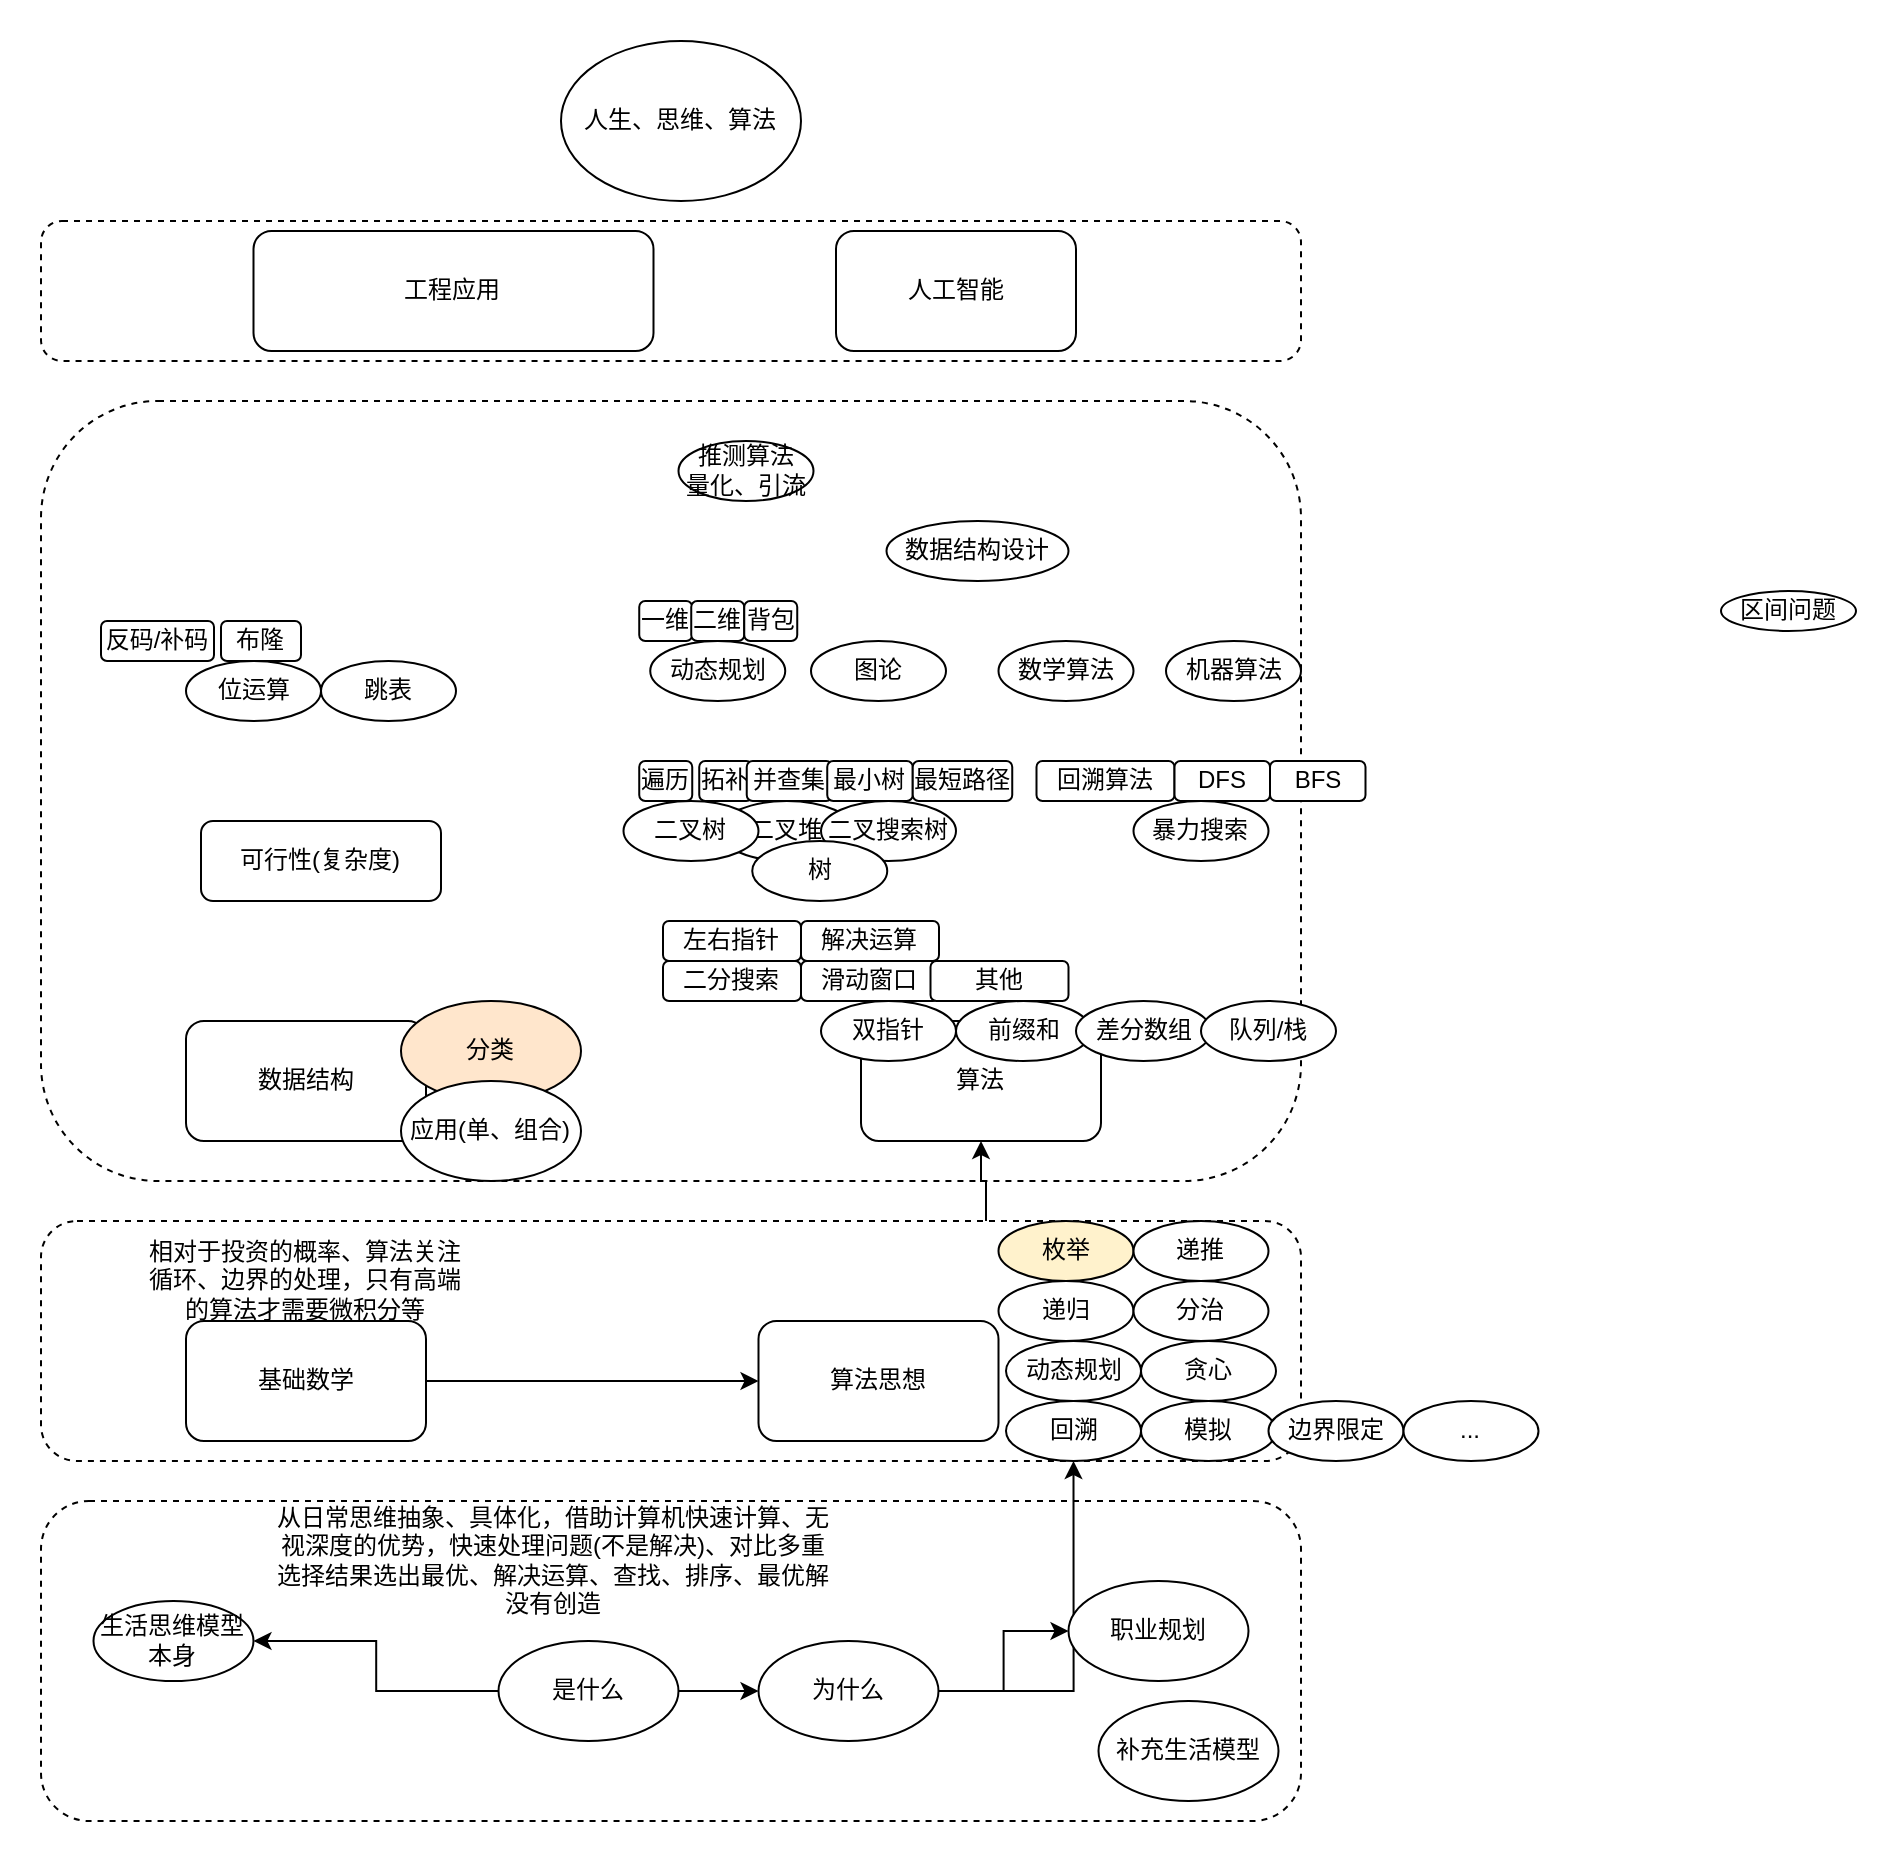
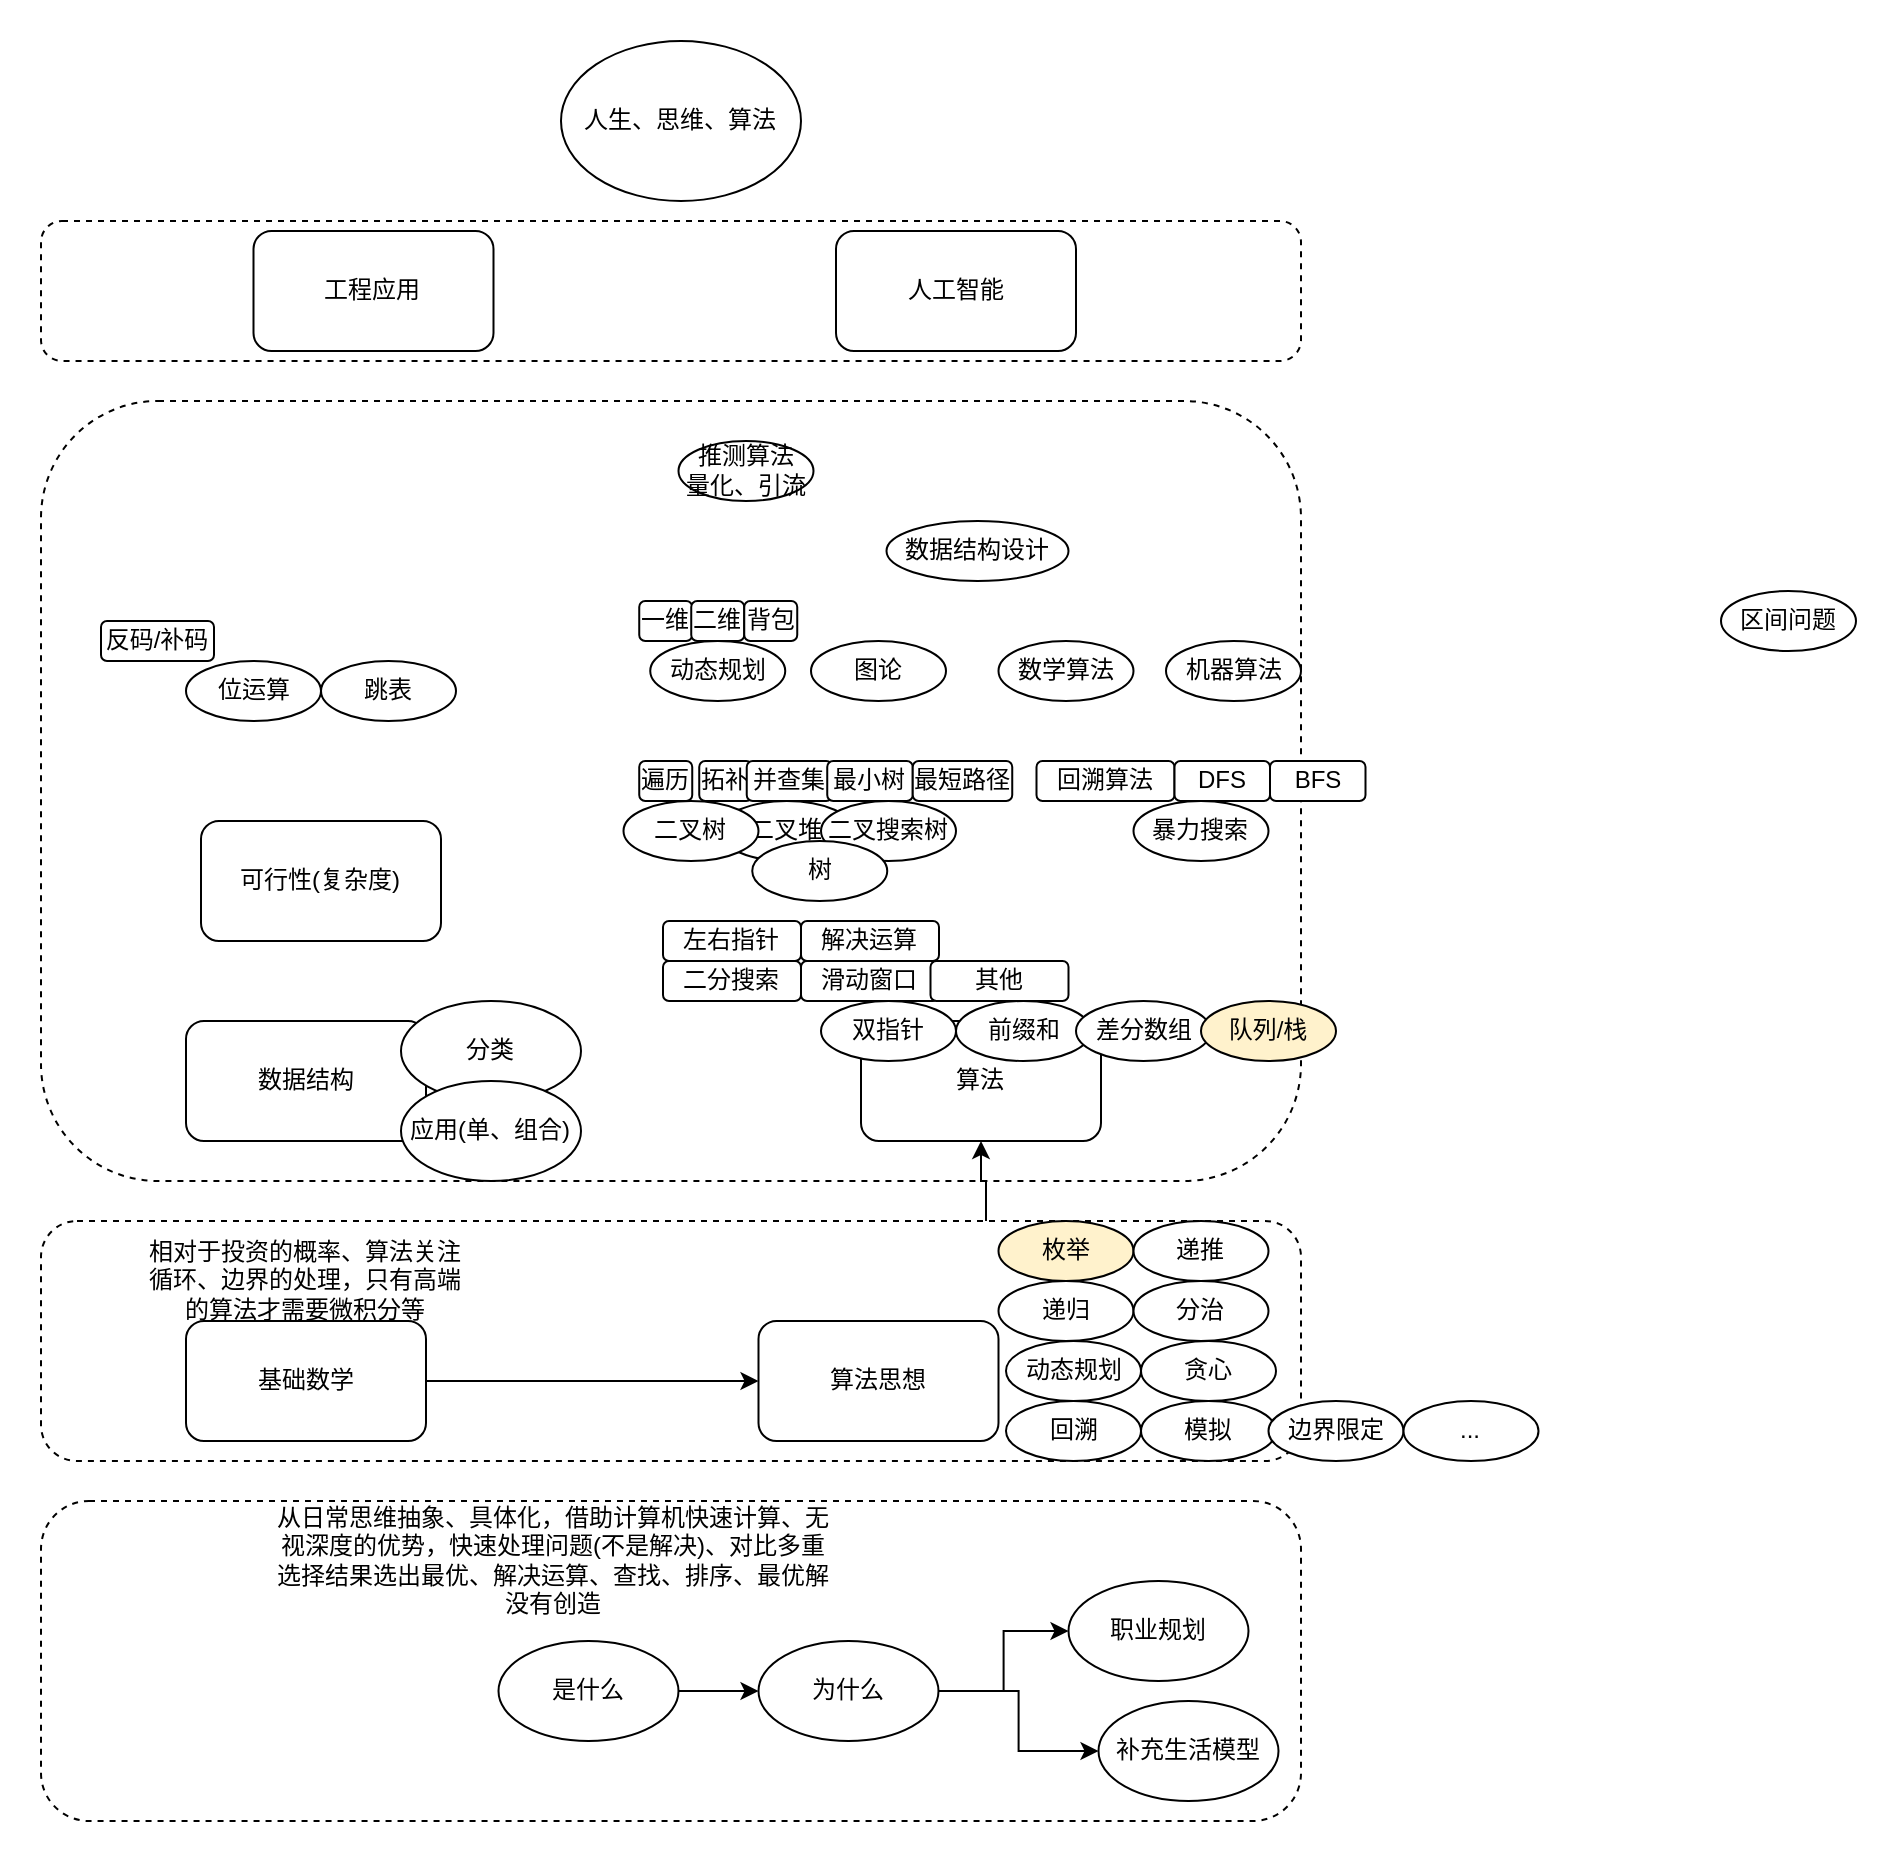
(454, 291) -> (374, 291)
(1789, 611) -> (1789, 621)
(261, 641) -> none
(321, 861) -> (321, 881)
(1269, 1031) -> (1269, 1031)
(491, 1051) -> (491, 1051)
(1074, 1544) -> (1021, 1751)
(174, 1641) -> none
(376, 1673) -> none
